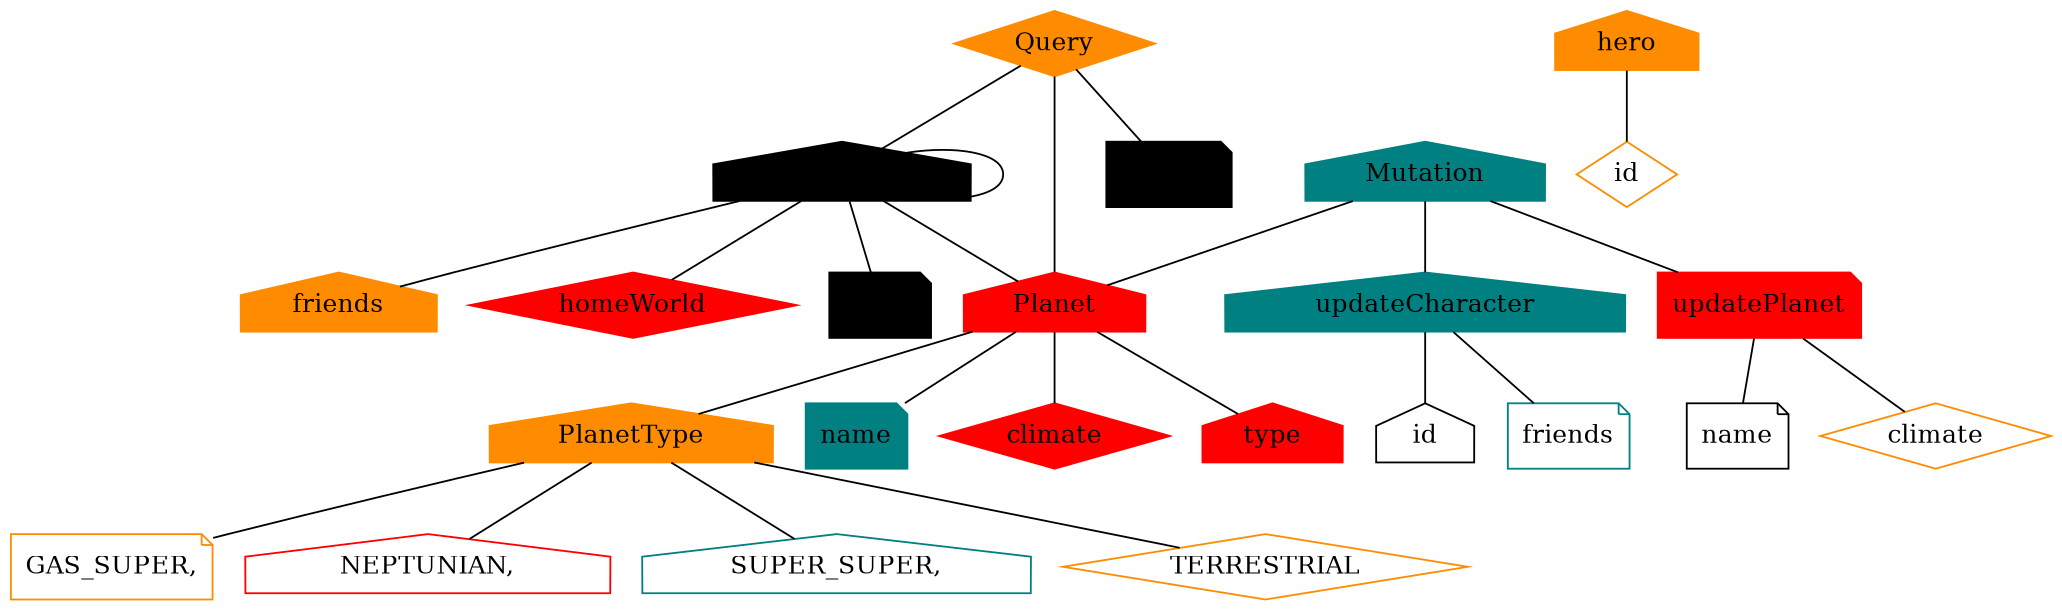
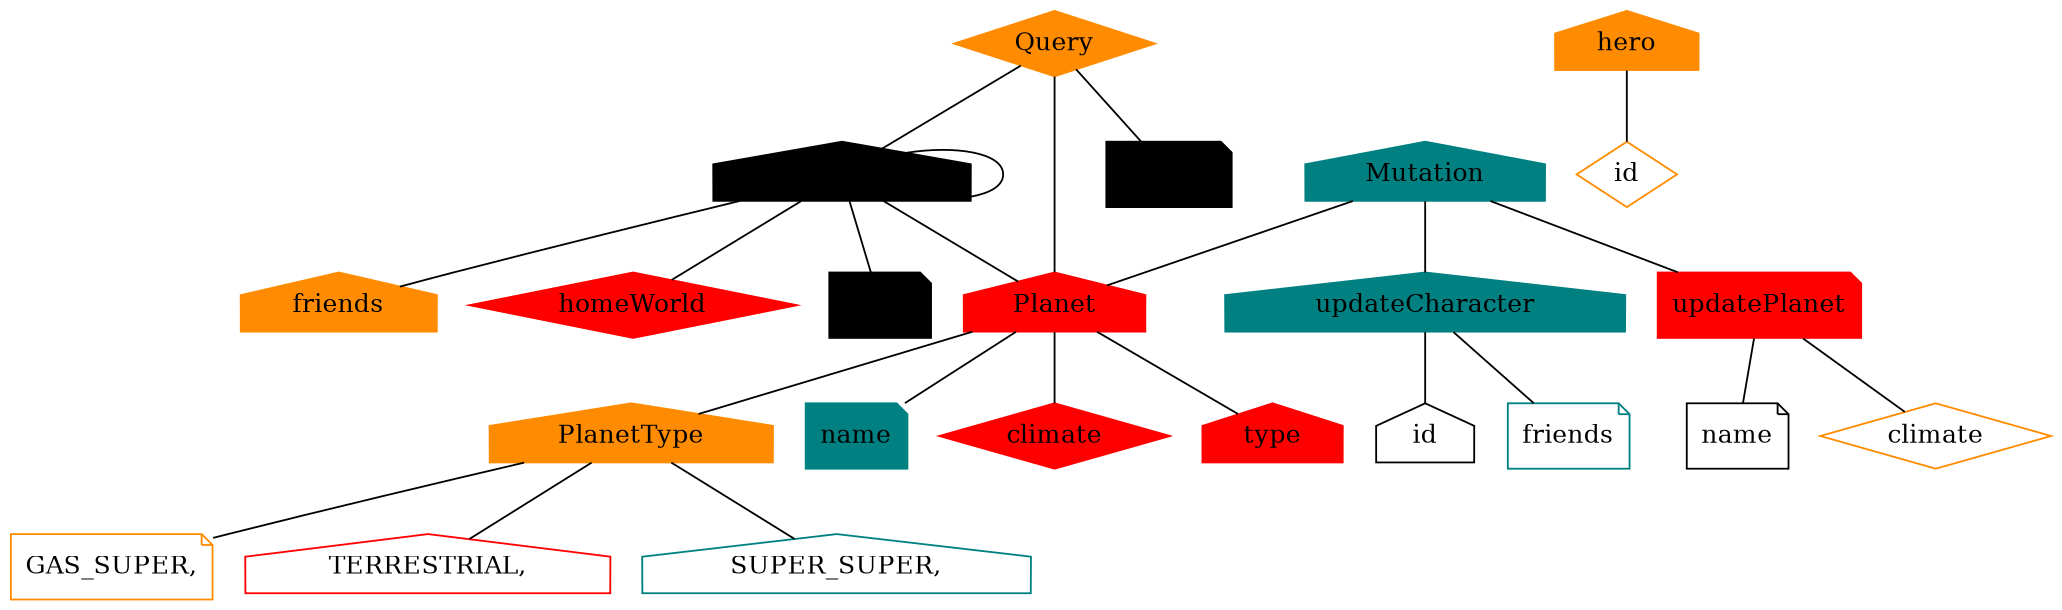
(428, 567) -> (428, 567)
(1265, 567) -> none
